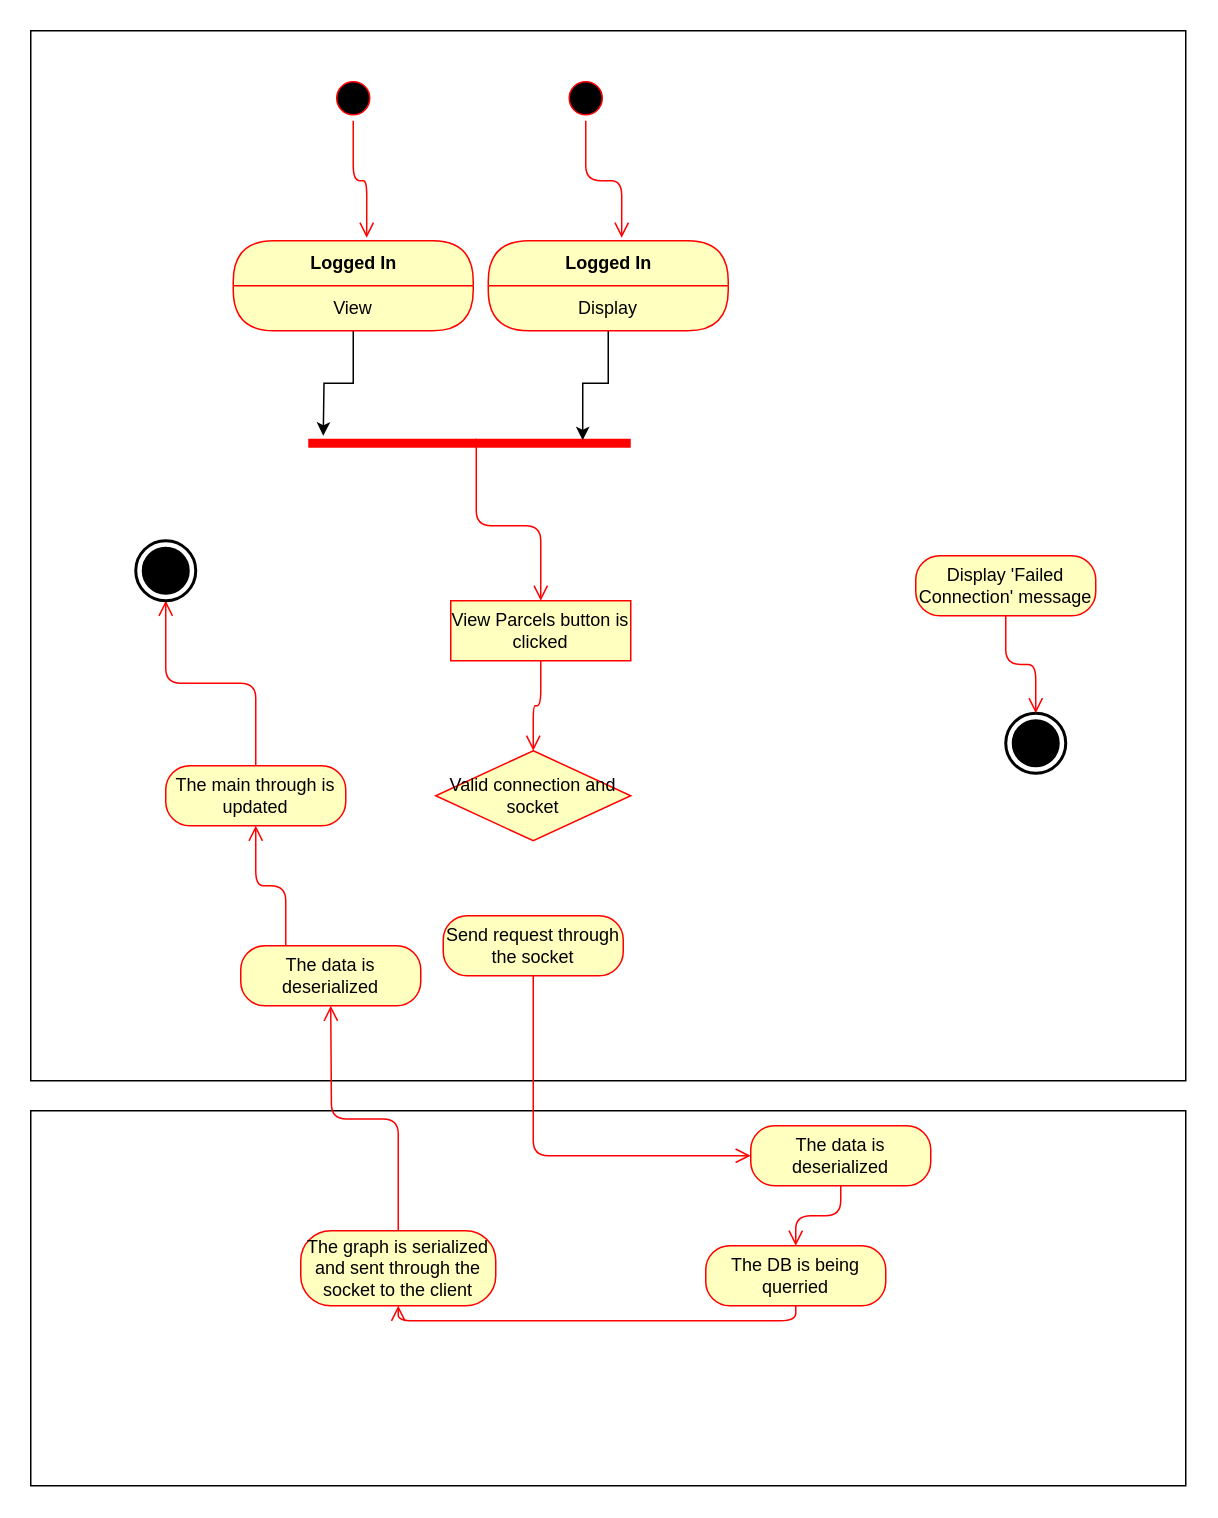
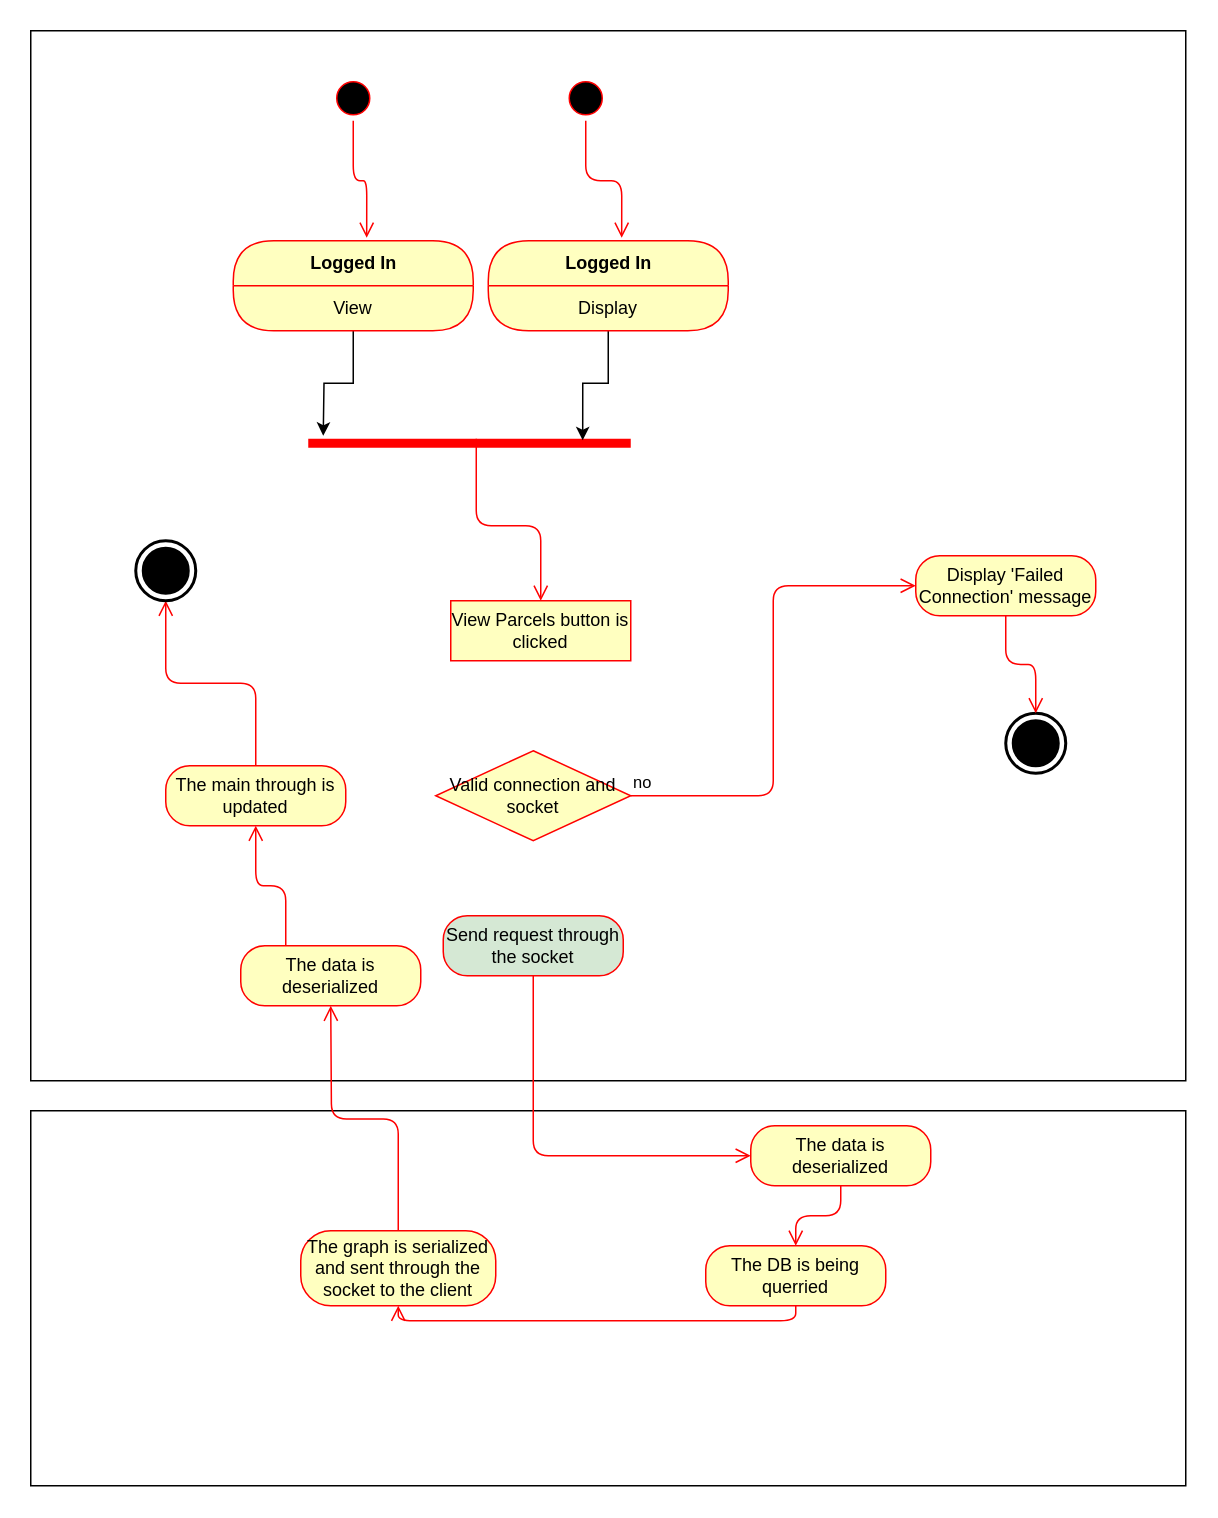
none -> (773, 693)
(538, 705) -> none
(533, 946) -> (533, 946)
